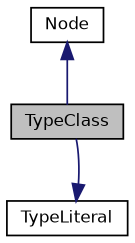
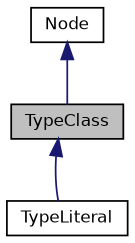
(79, 161) -> (56, 179)
